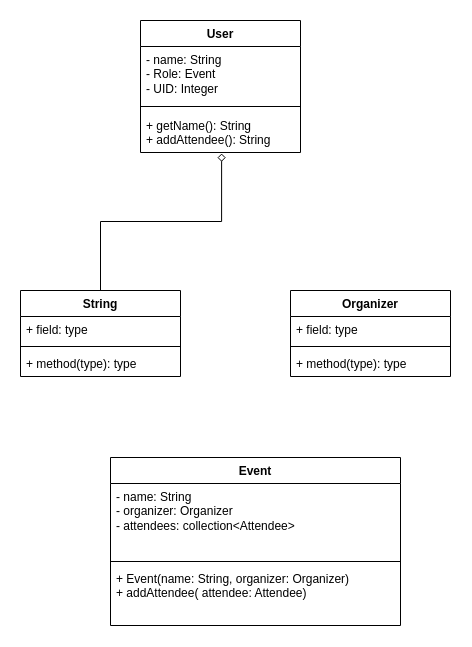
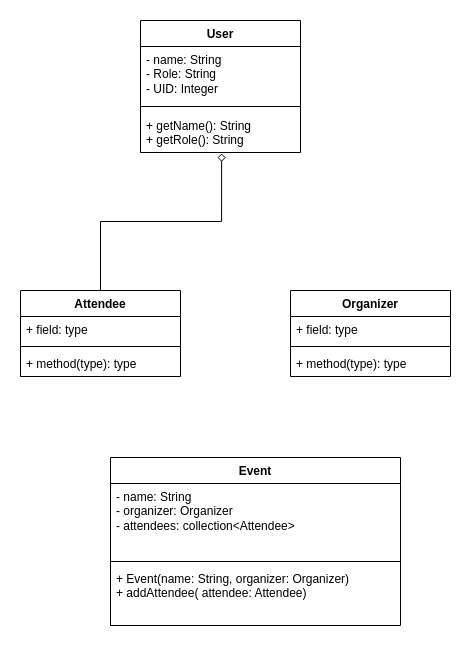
(189, 75) -> (189, 75)
(218, 134) -> (204, 134)
(101, 305) -> (101, 305)
